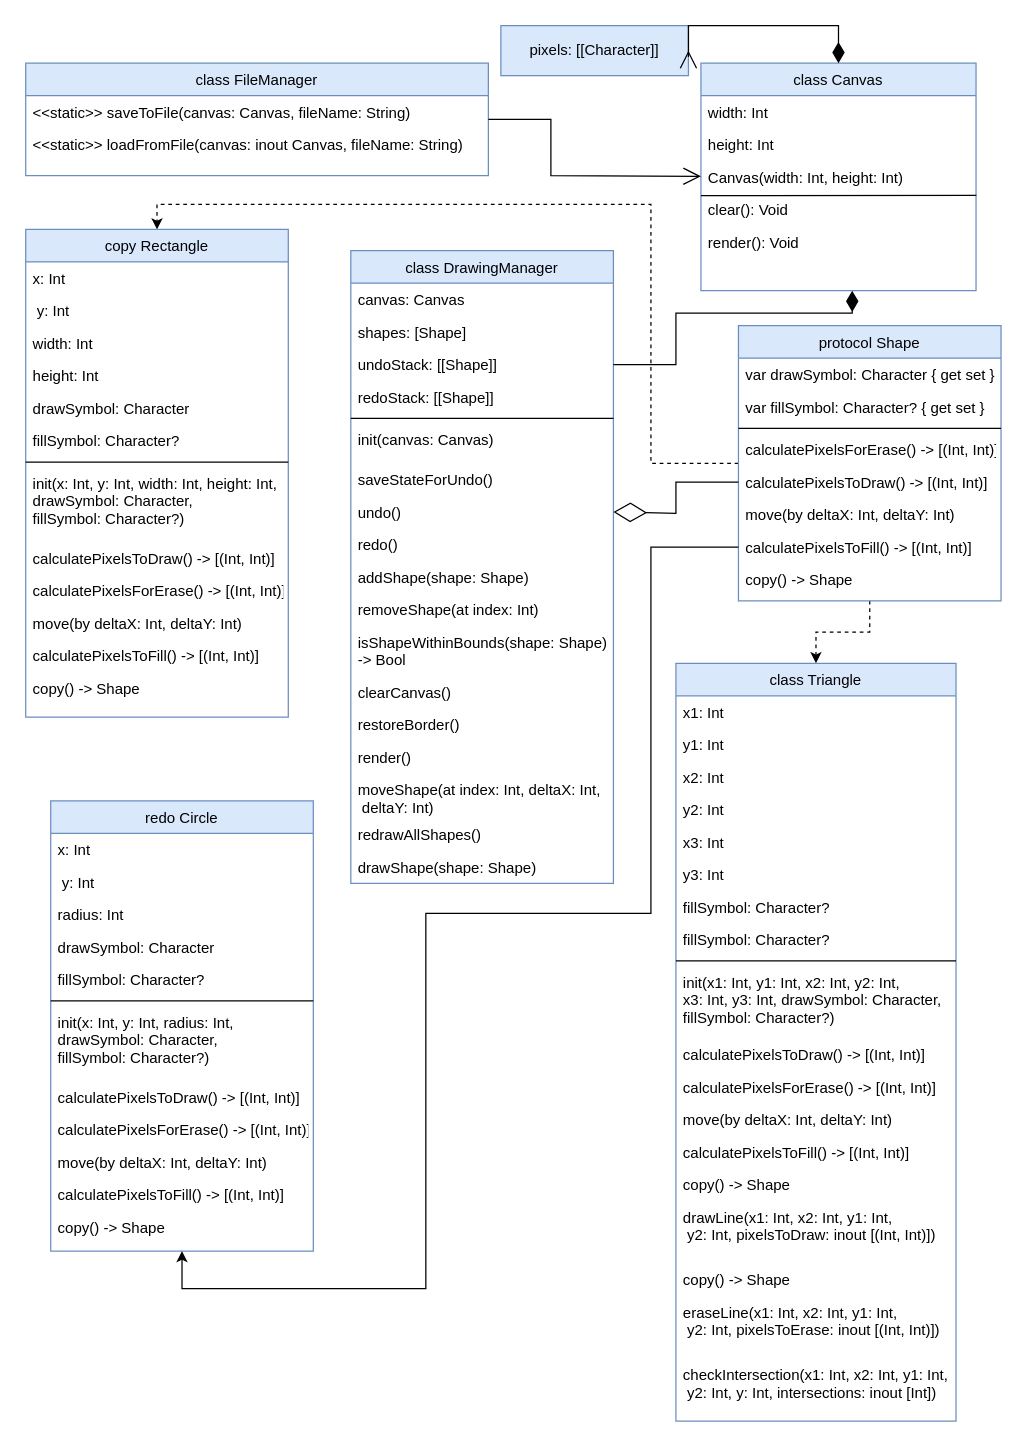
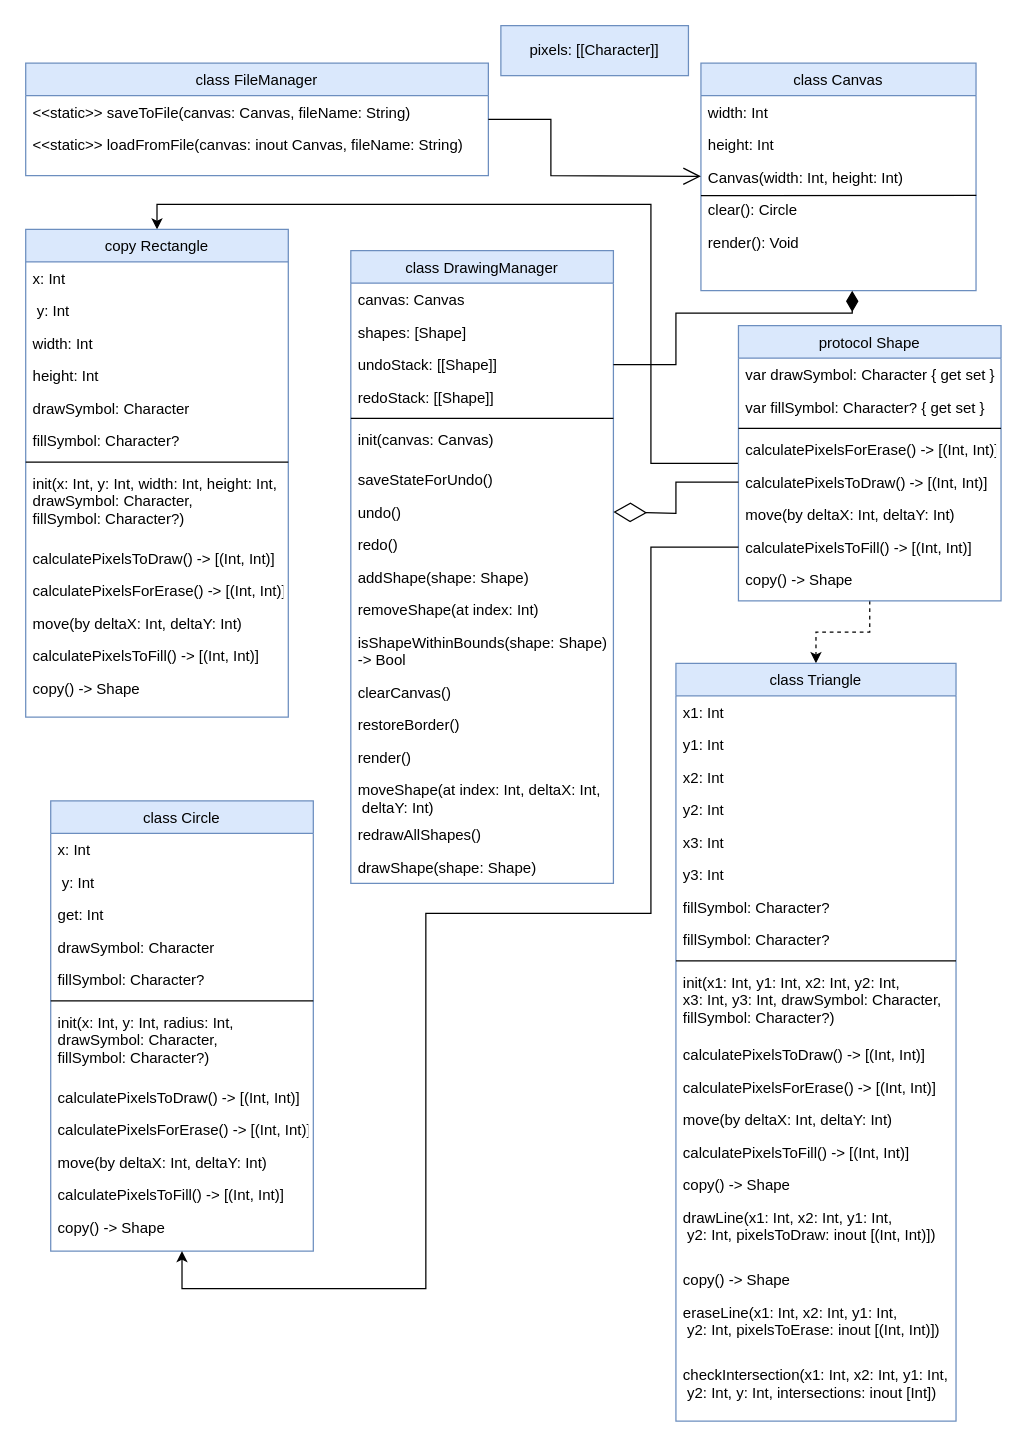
(755, 26) -> none
(567, 204) -> (567, 204)
(754, 210) -> (761, 210)
(181, 818) -> (181, 818)
(98, 915) -> (87, 915)
